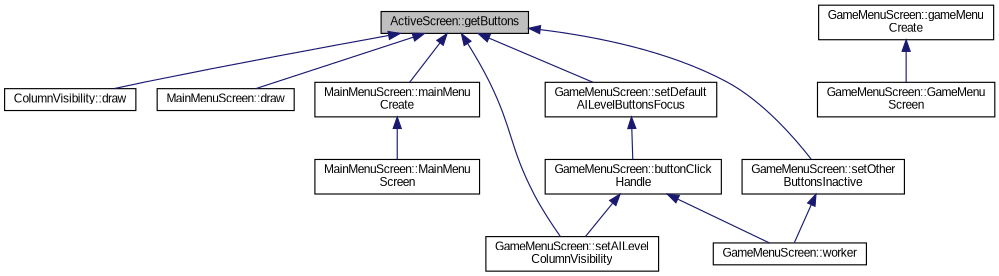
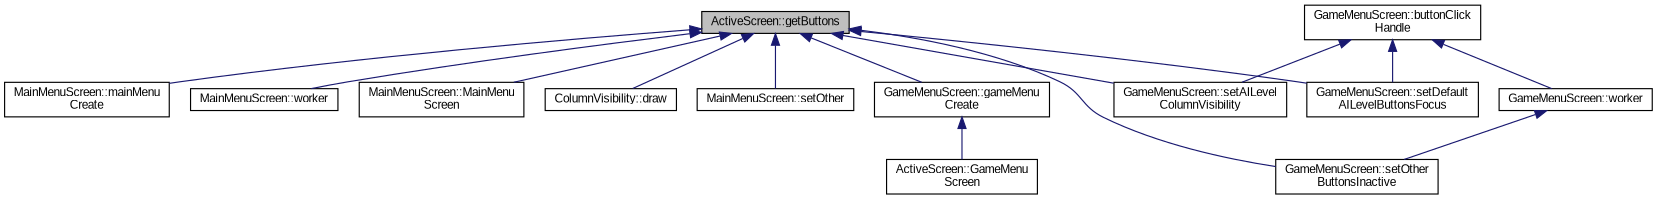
none -> (866, 60)
(226, 100) -> (775, 100)
none -> (264, 100)
(906, 100) -> (962, 177)
(397, 144) -> (617, 59)
(632, 144) -> (1393, 67)
(803, 224) -> (1470, 137)
